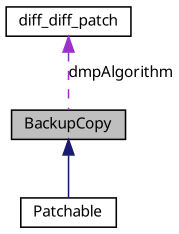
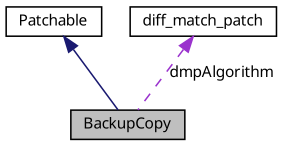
(69, 22) -> (203, 22)
(69, 176) -> (96, 80)
